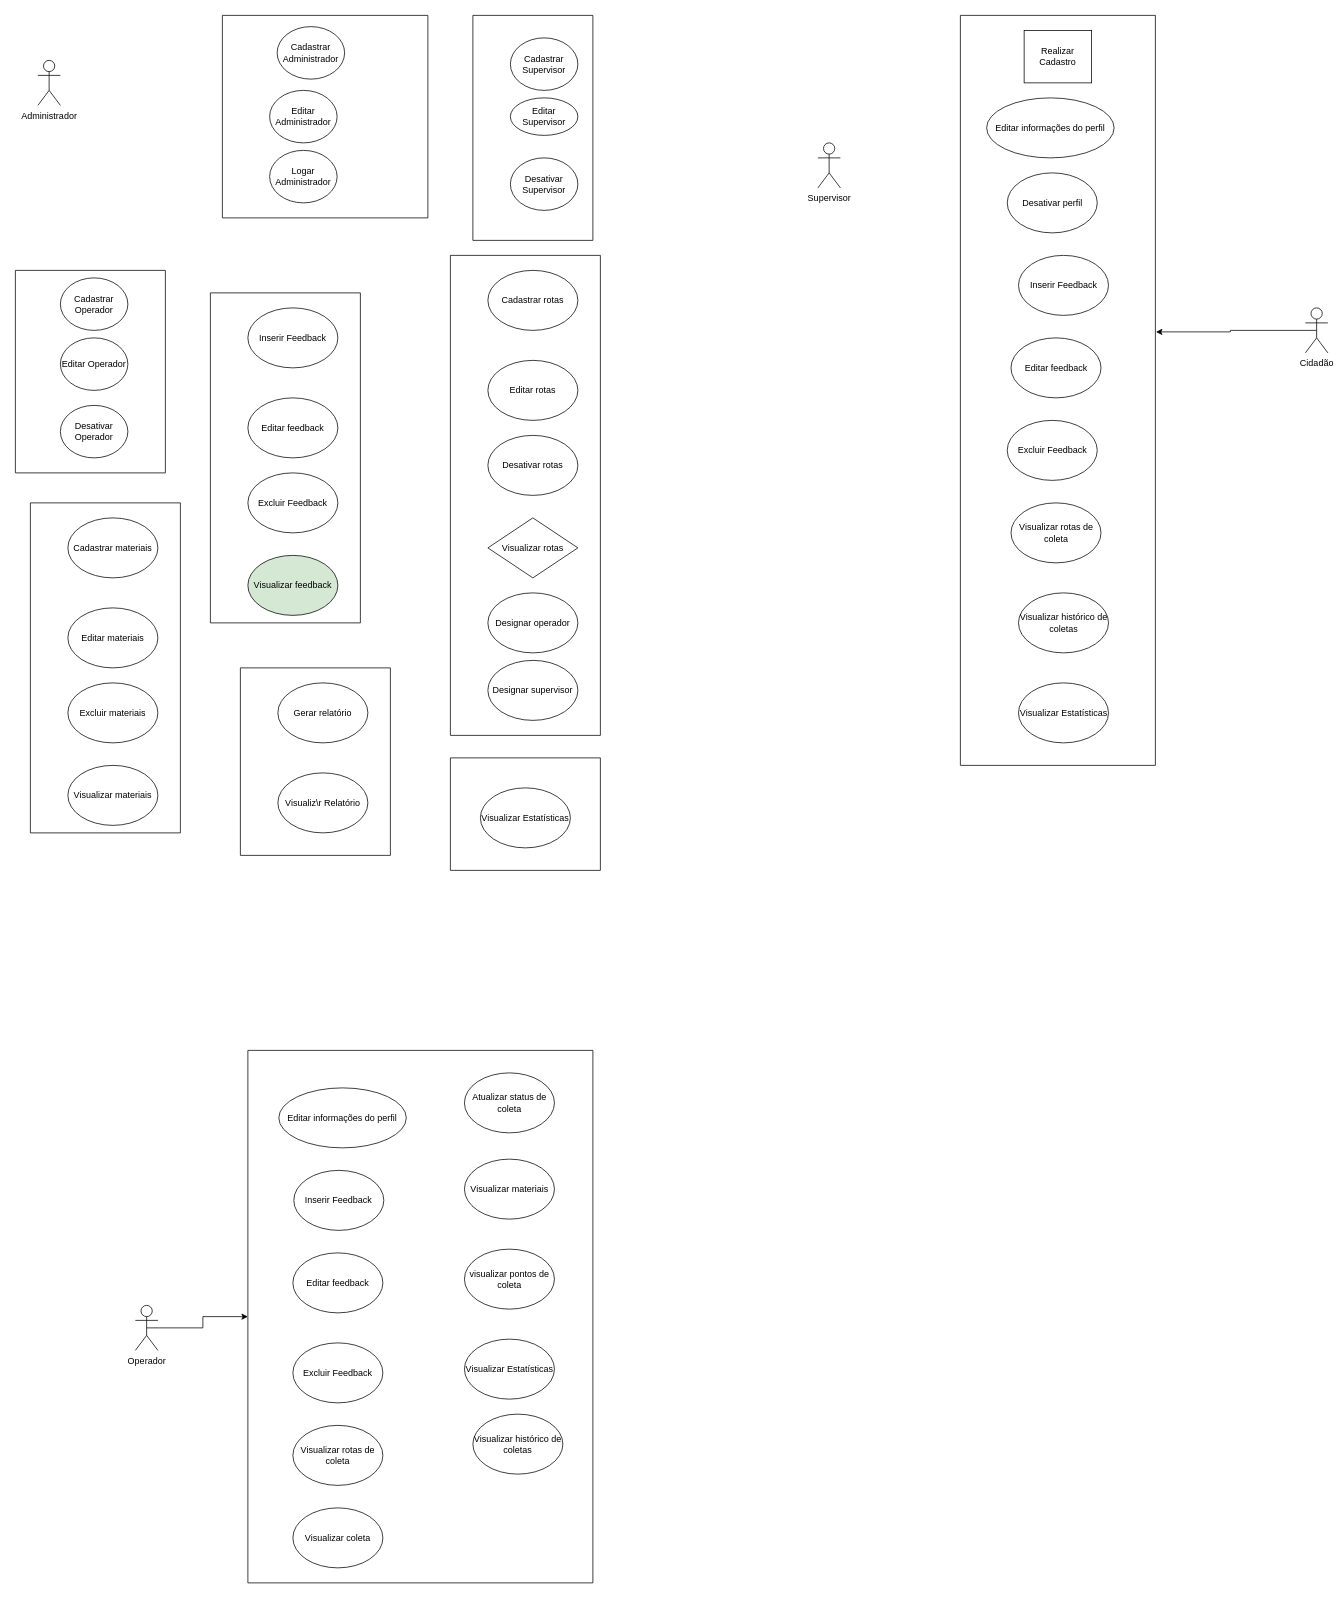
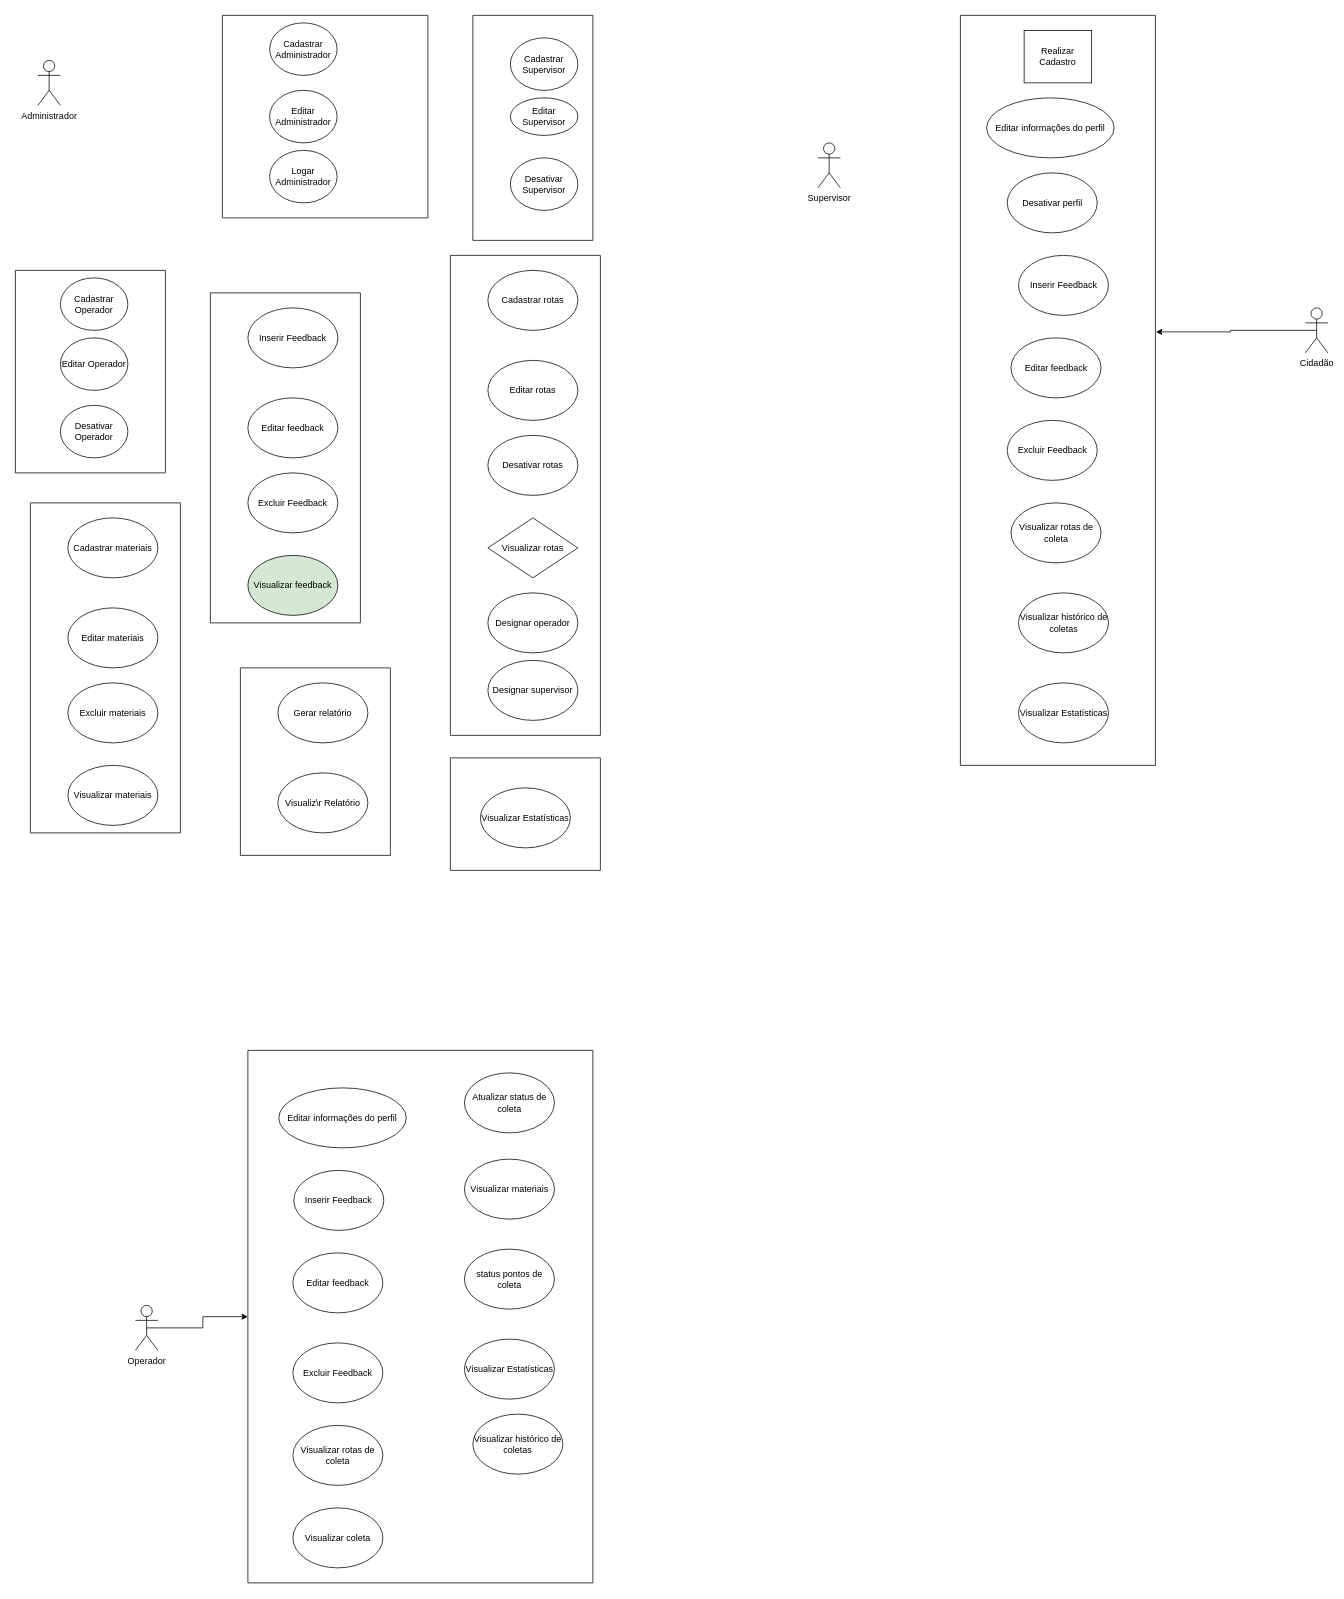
(311, 53) -> (303, 49)
(510, 1279) -> (510, 1279)
